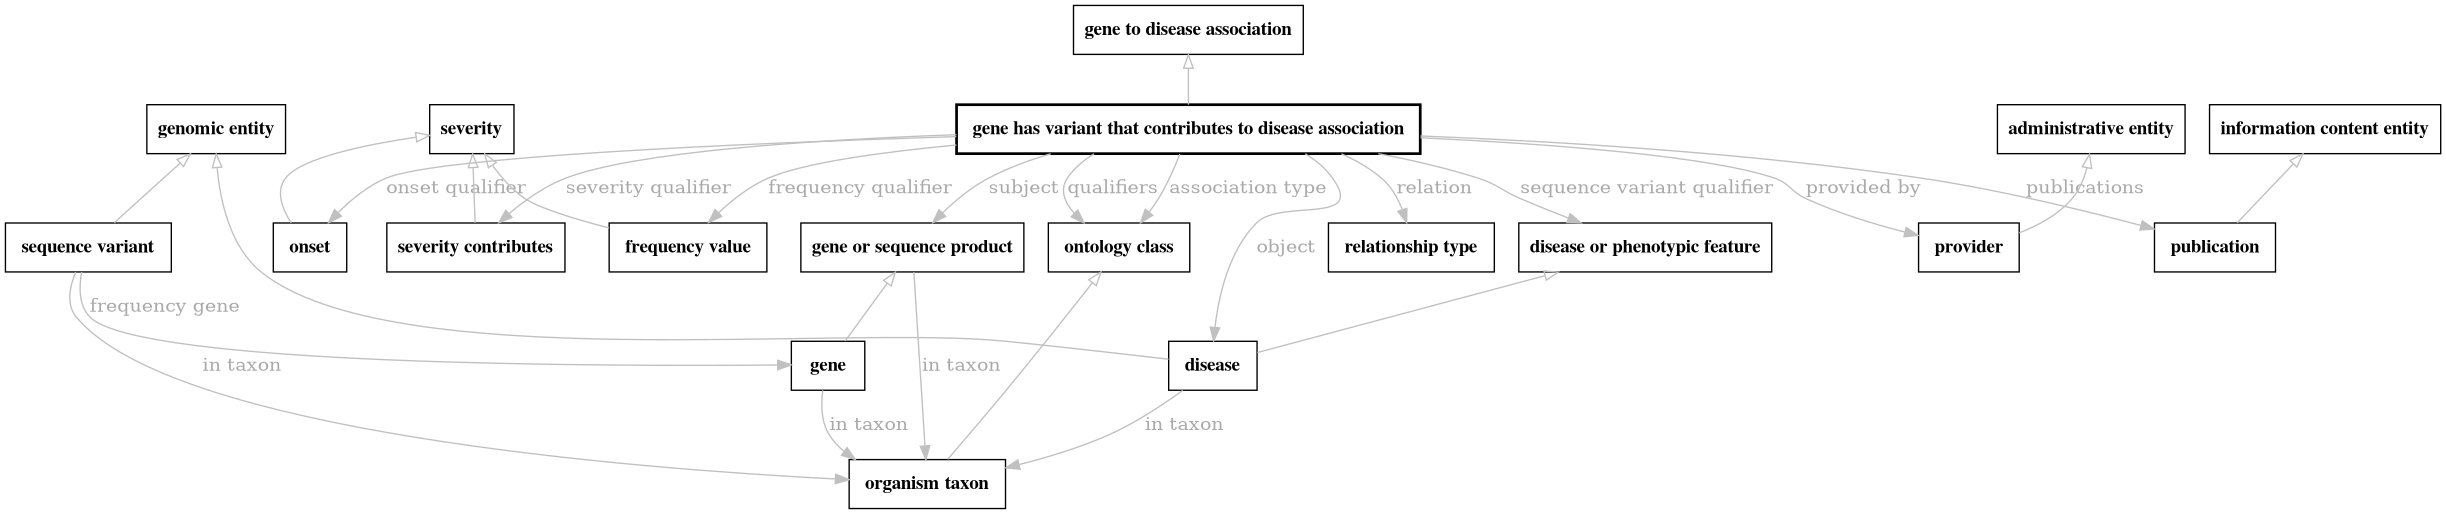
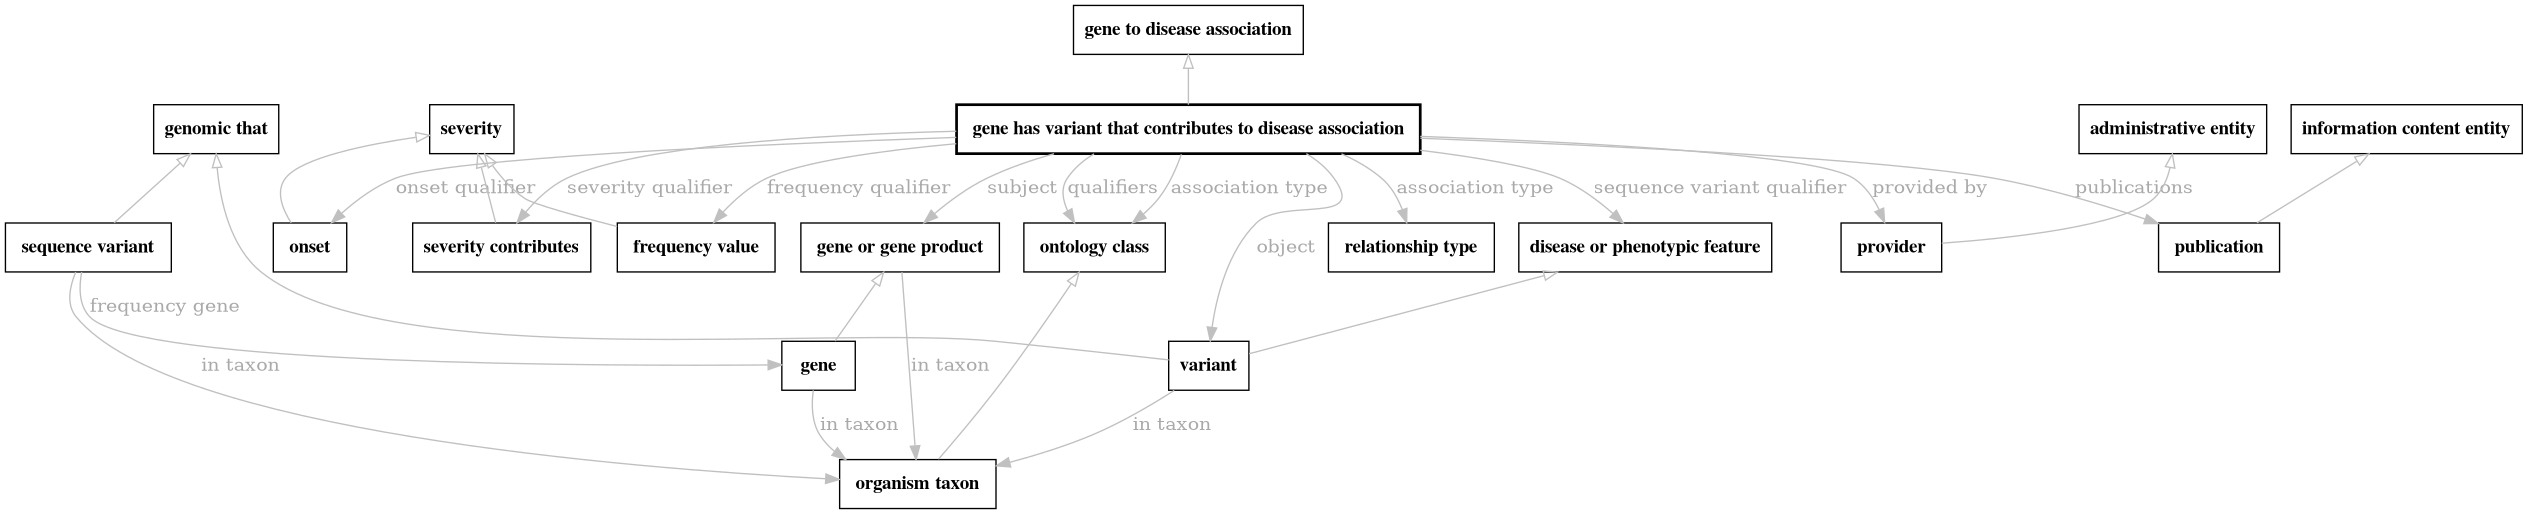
(216, 129) -> (216, 129)
(1435, 188) -> (1475, 188)
(912, 247) -> (900, 247)
(1213, 366) -> (1209, 366)
